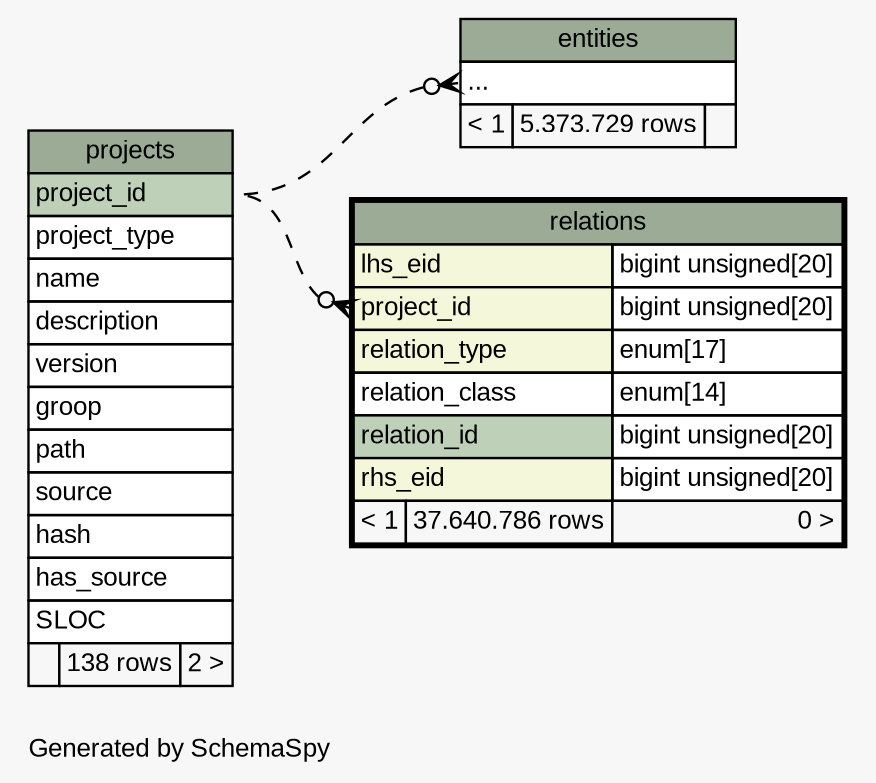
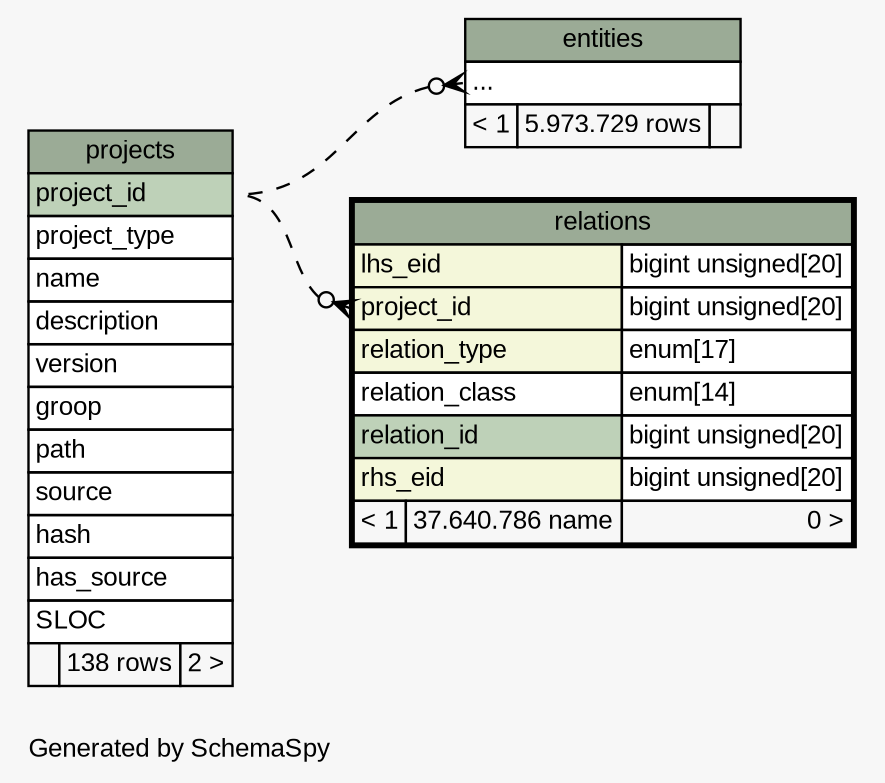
(609, 125) -> (614, 125)
(509, 521) -> (514, 521)
